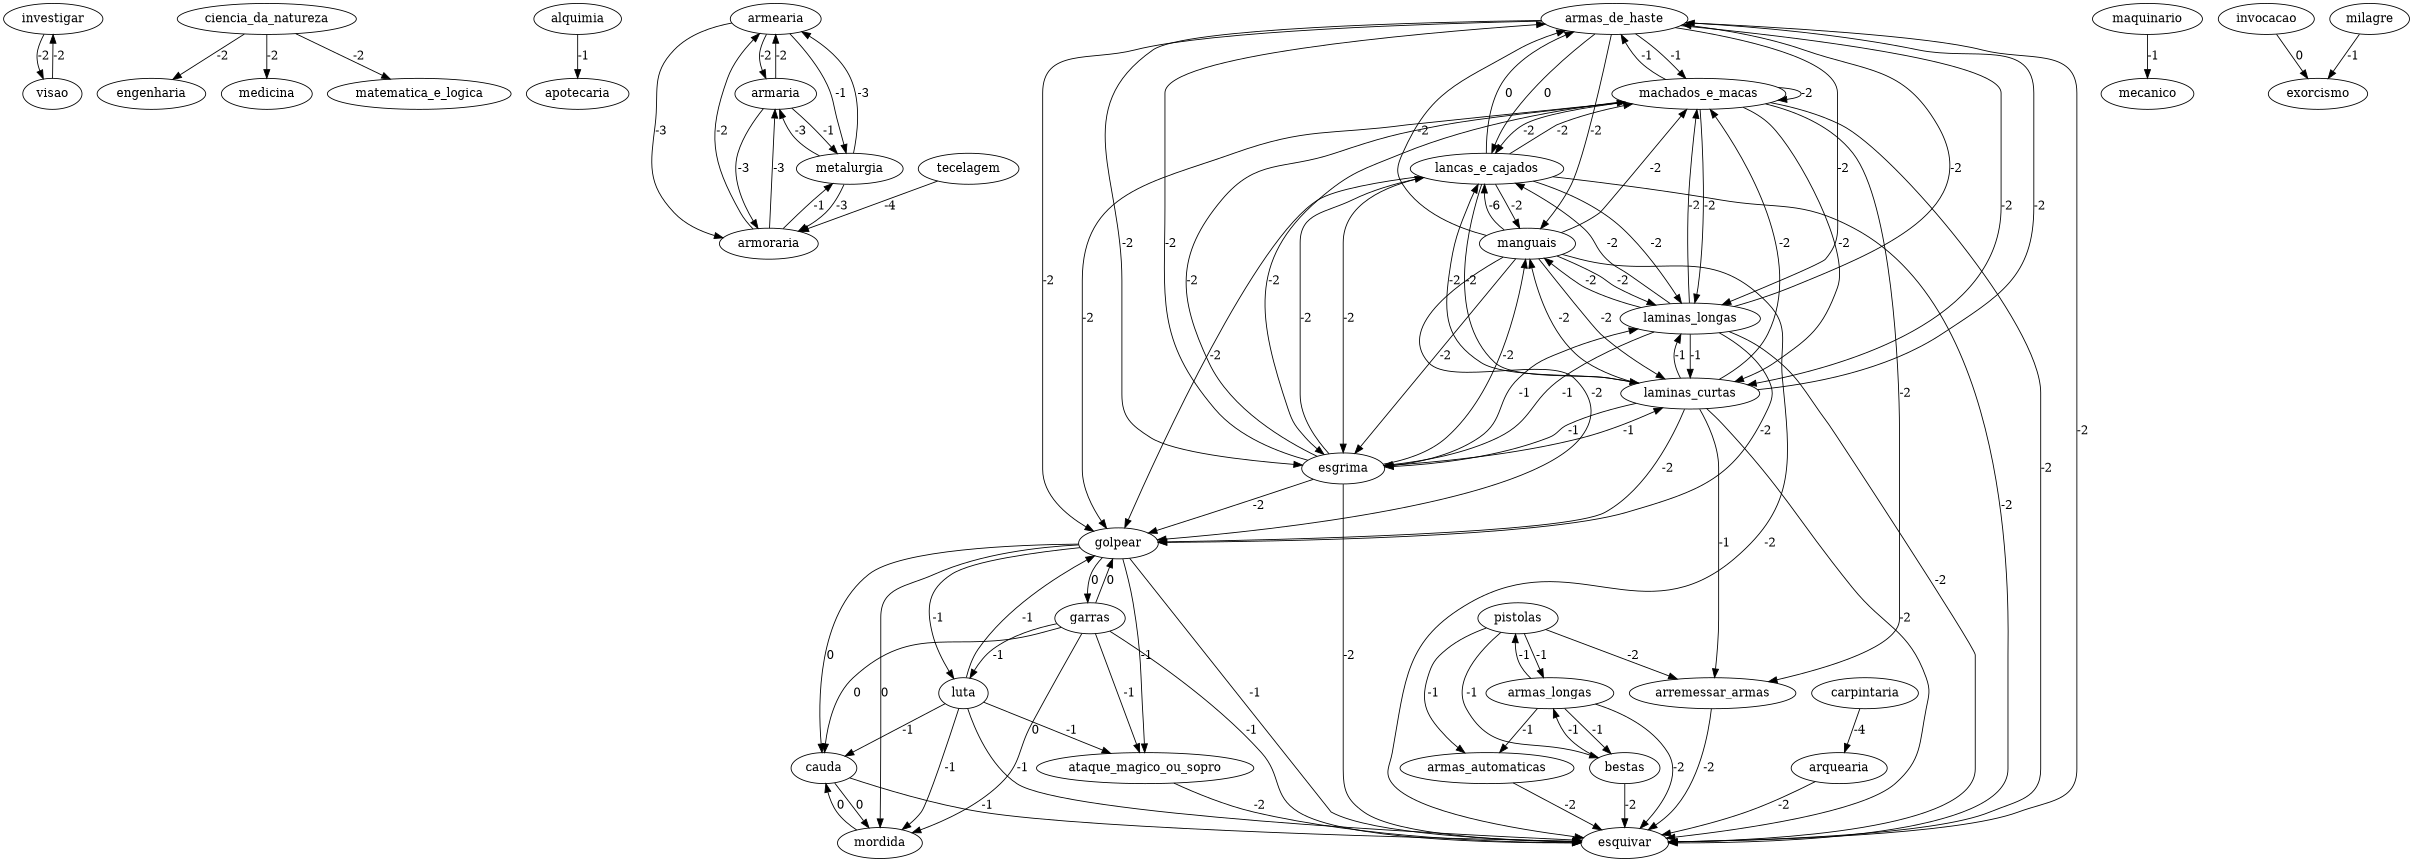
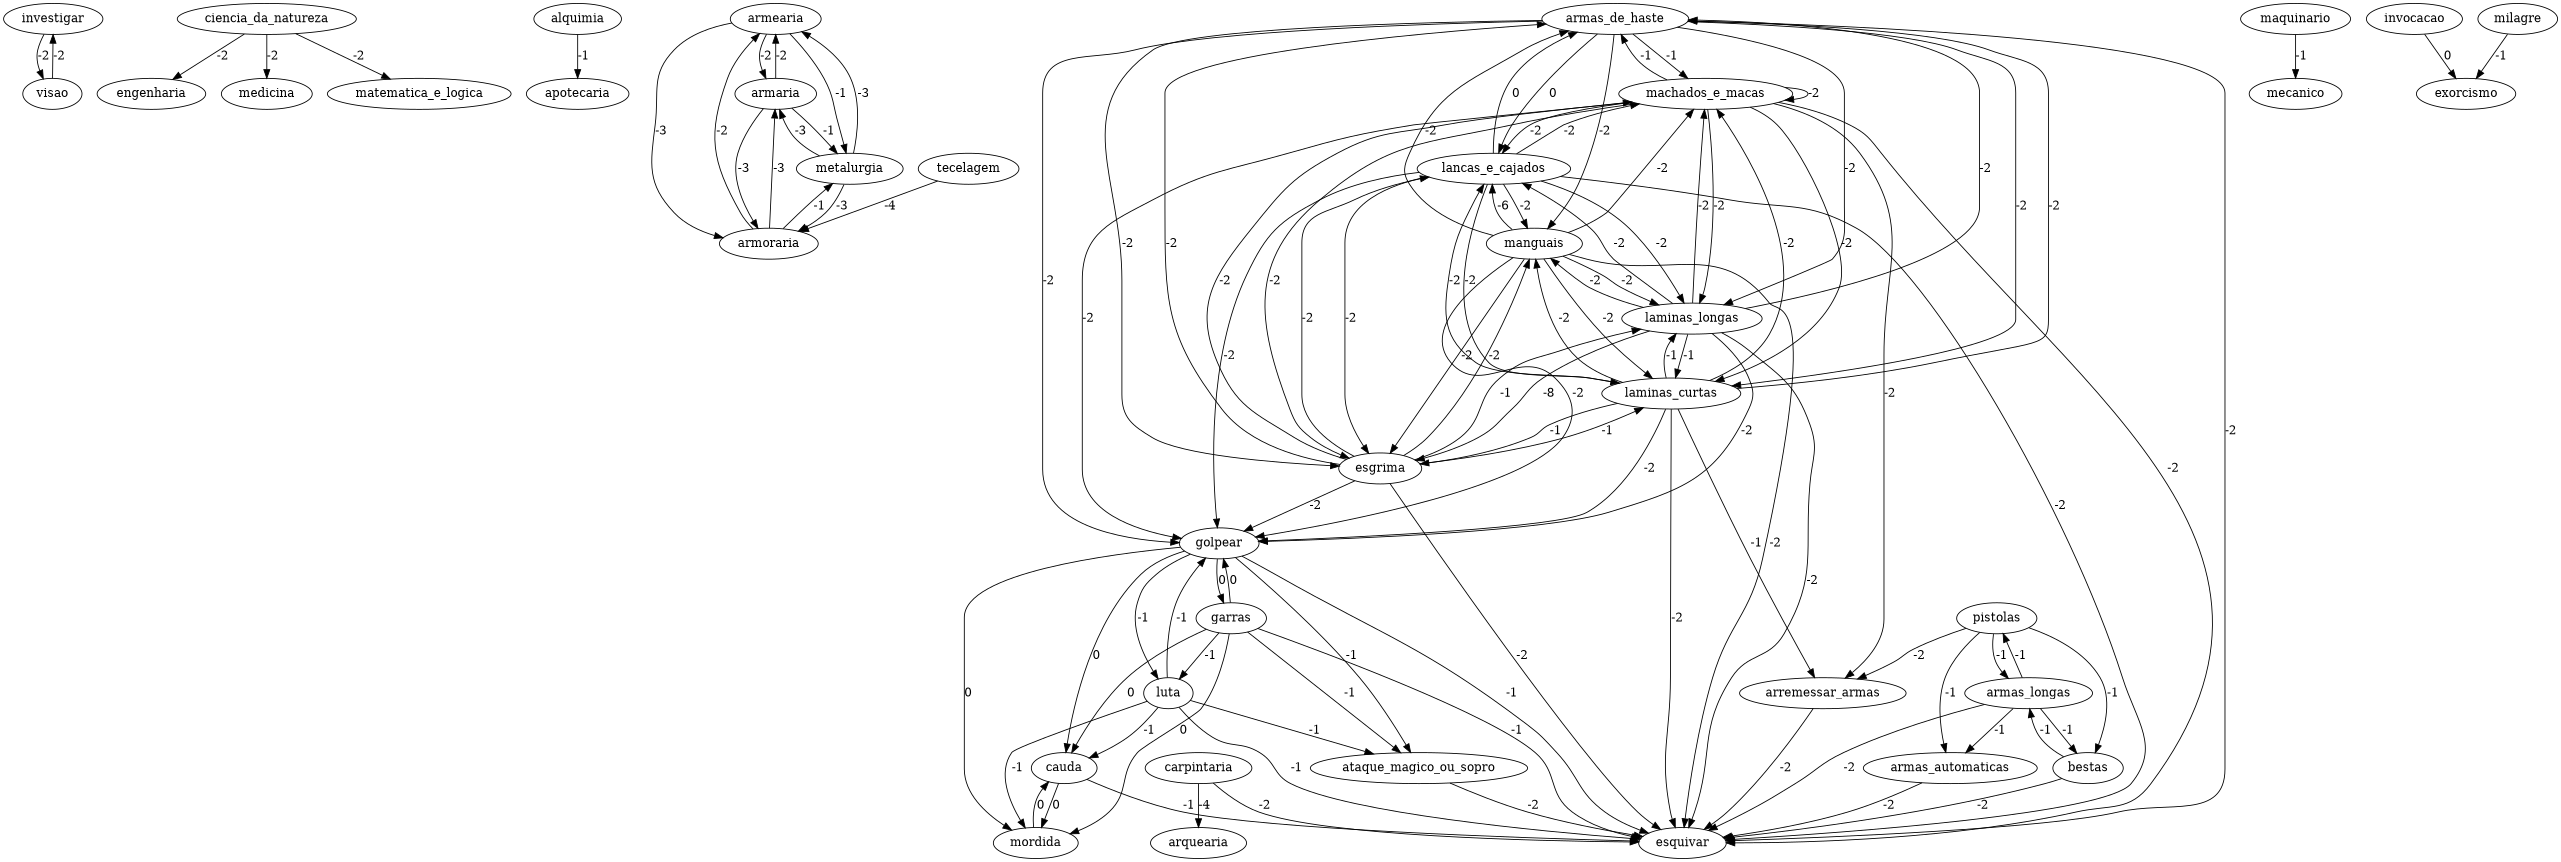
(1568, 394) -> (1549, 394)
(1745, 813) -> (1416, 834)
